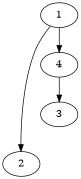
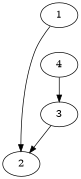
(59, 37) -> none
none -> (42, 136)
